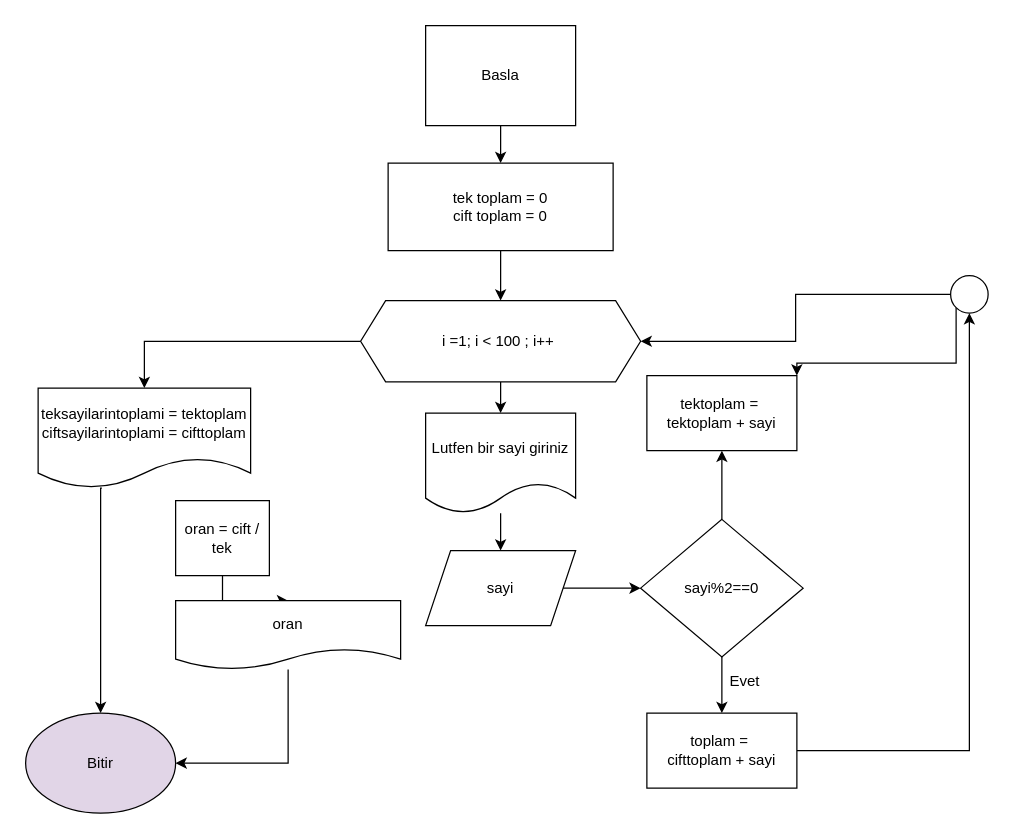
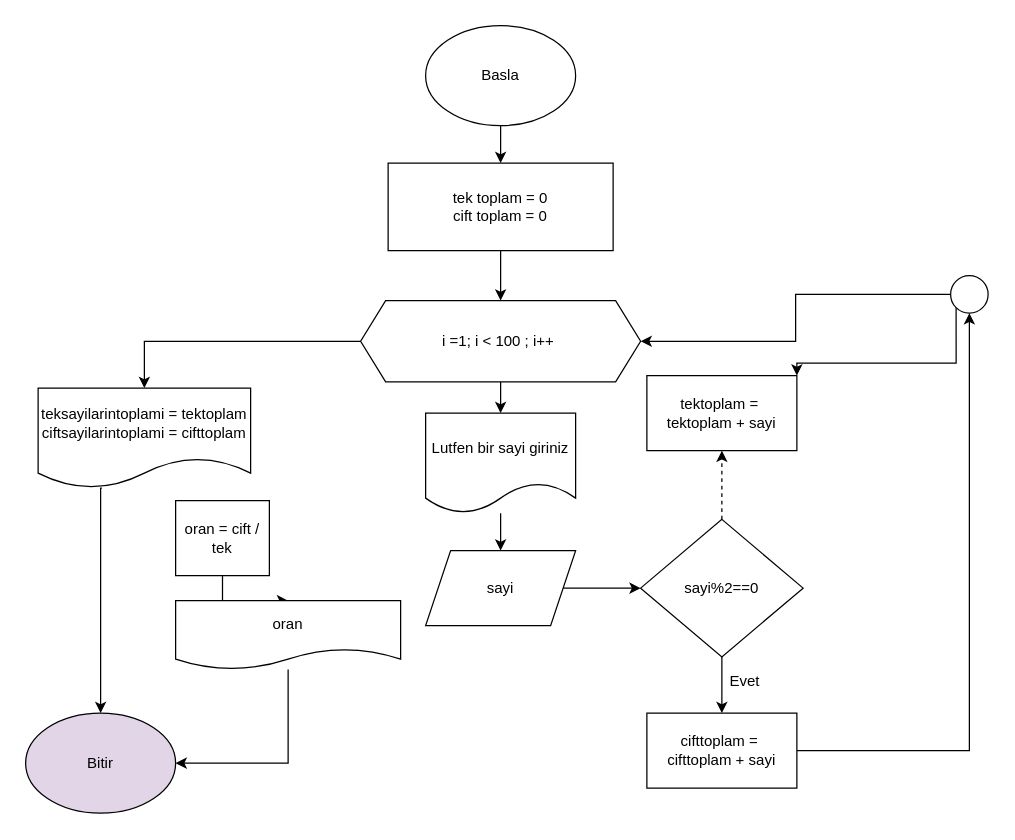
(501, 76) -> (501, 76)
(722, 488) -> (722, 488)
(722, 751) -> (722, 751)
